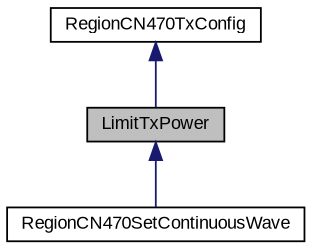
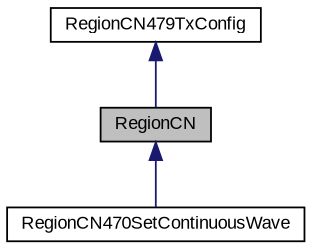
(156, 25) -> (156, 25)
(156, 125) -> (156, 125)
